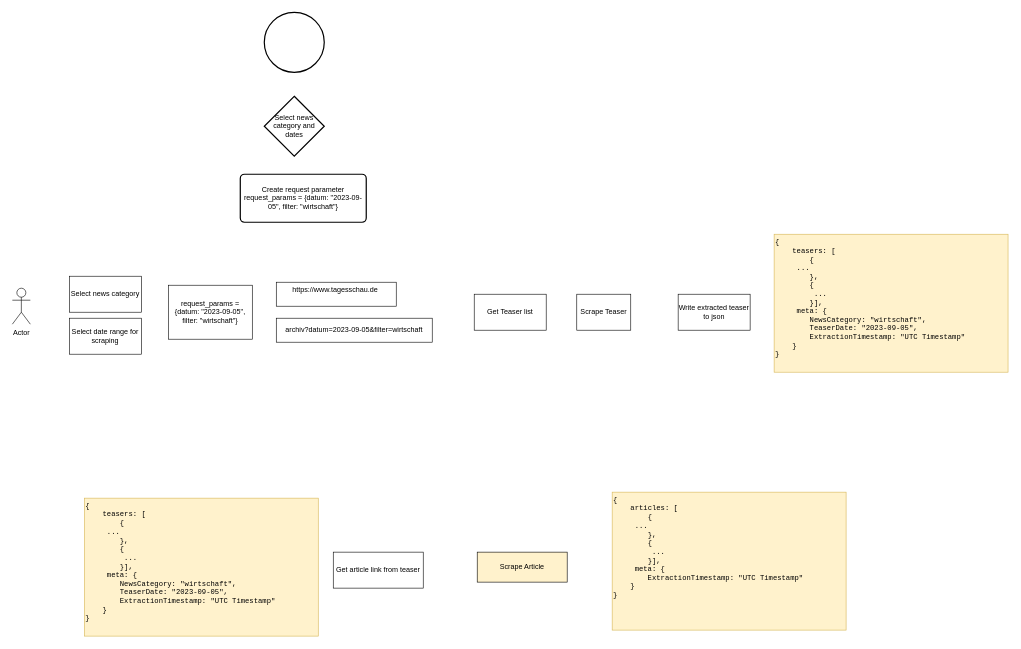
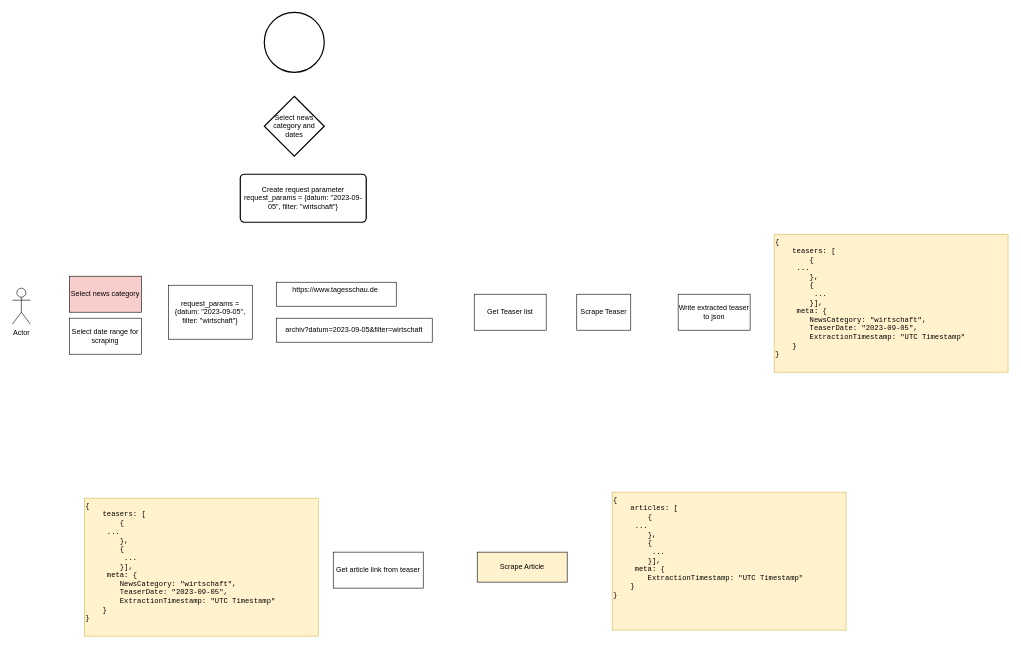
(105, 294) -> (105, 294)
